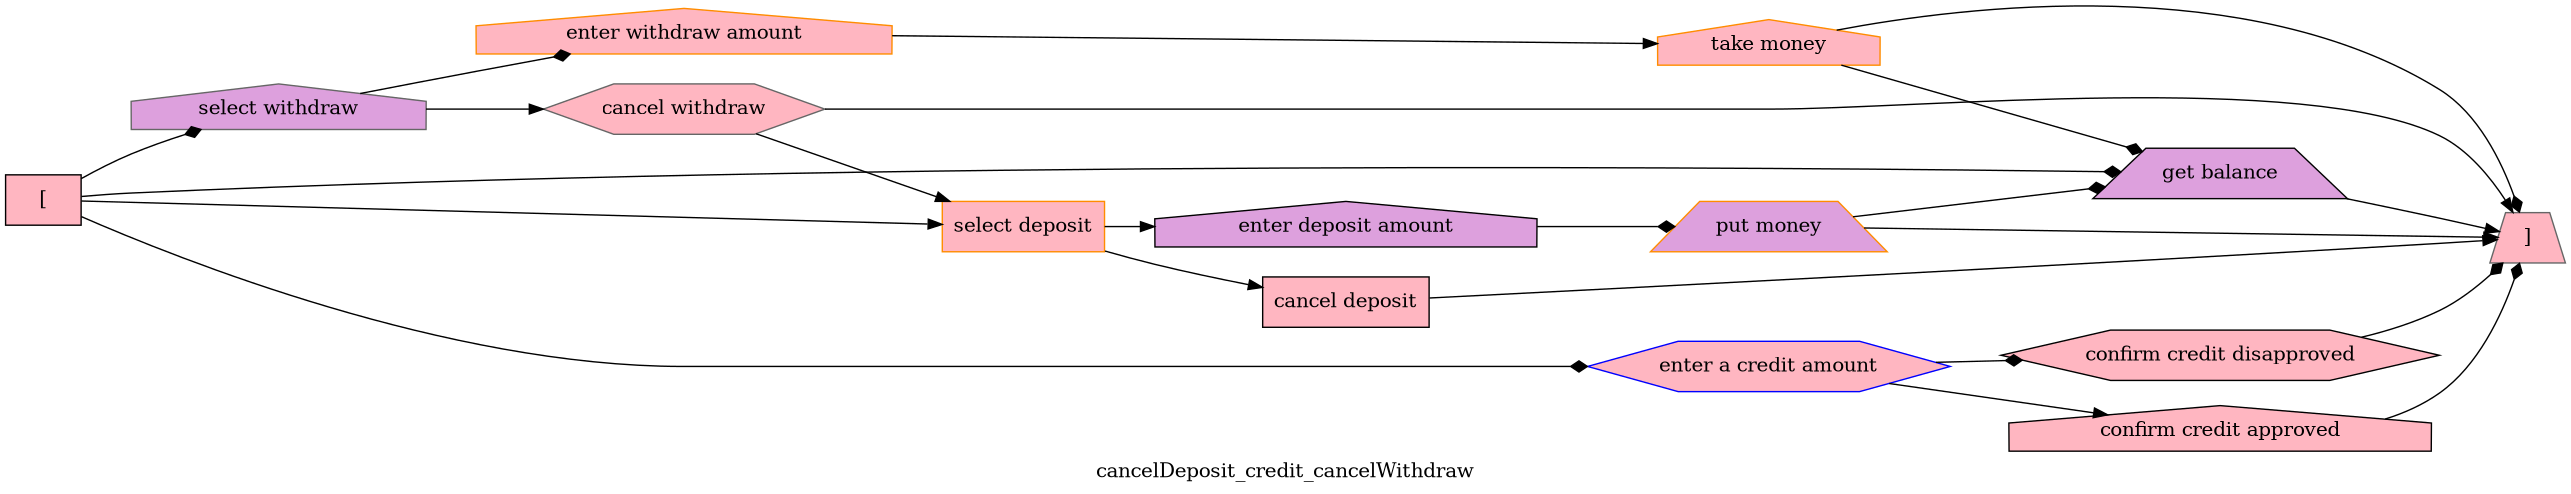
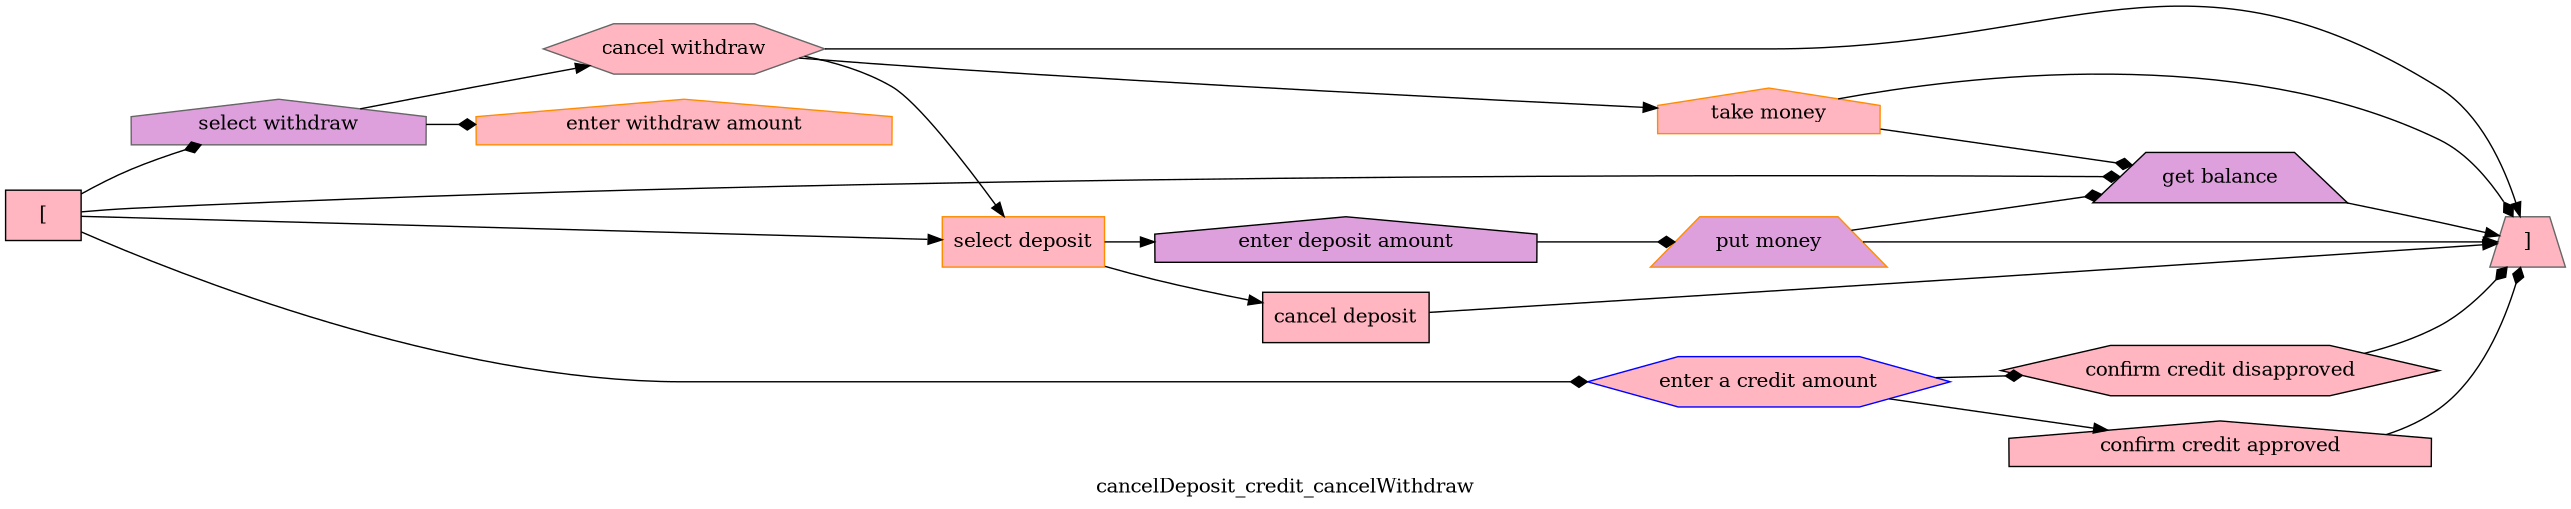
(1268, 40) -> (1221, 85)
